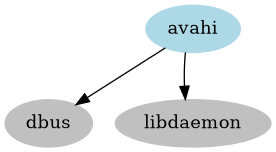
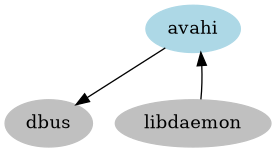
(184, 69) -> (202, 83)
